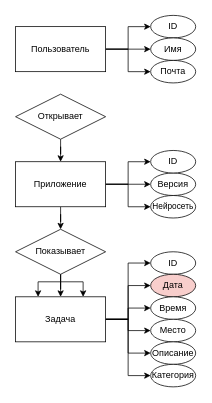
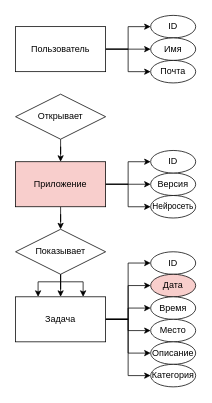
(60, 184) -> (60, 184)
